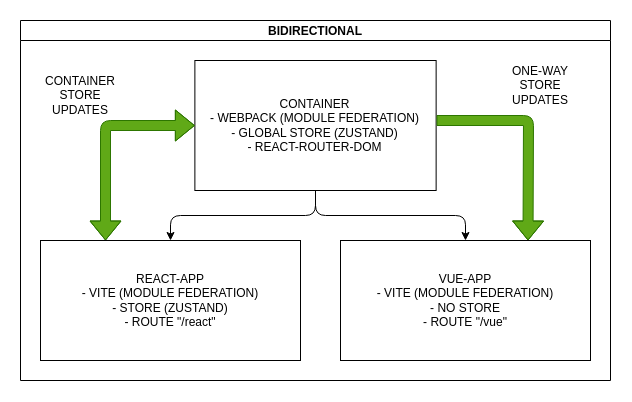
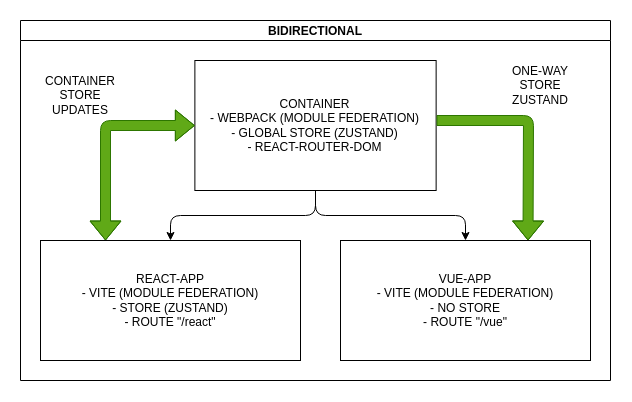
(541, 86) -> (541, 86)
